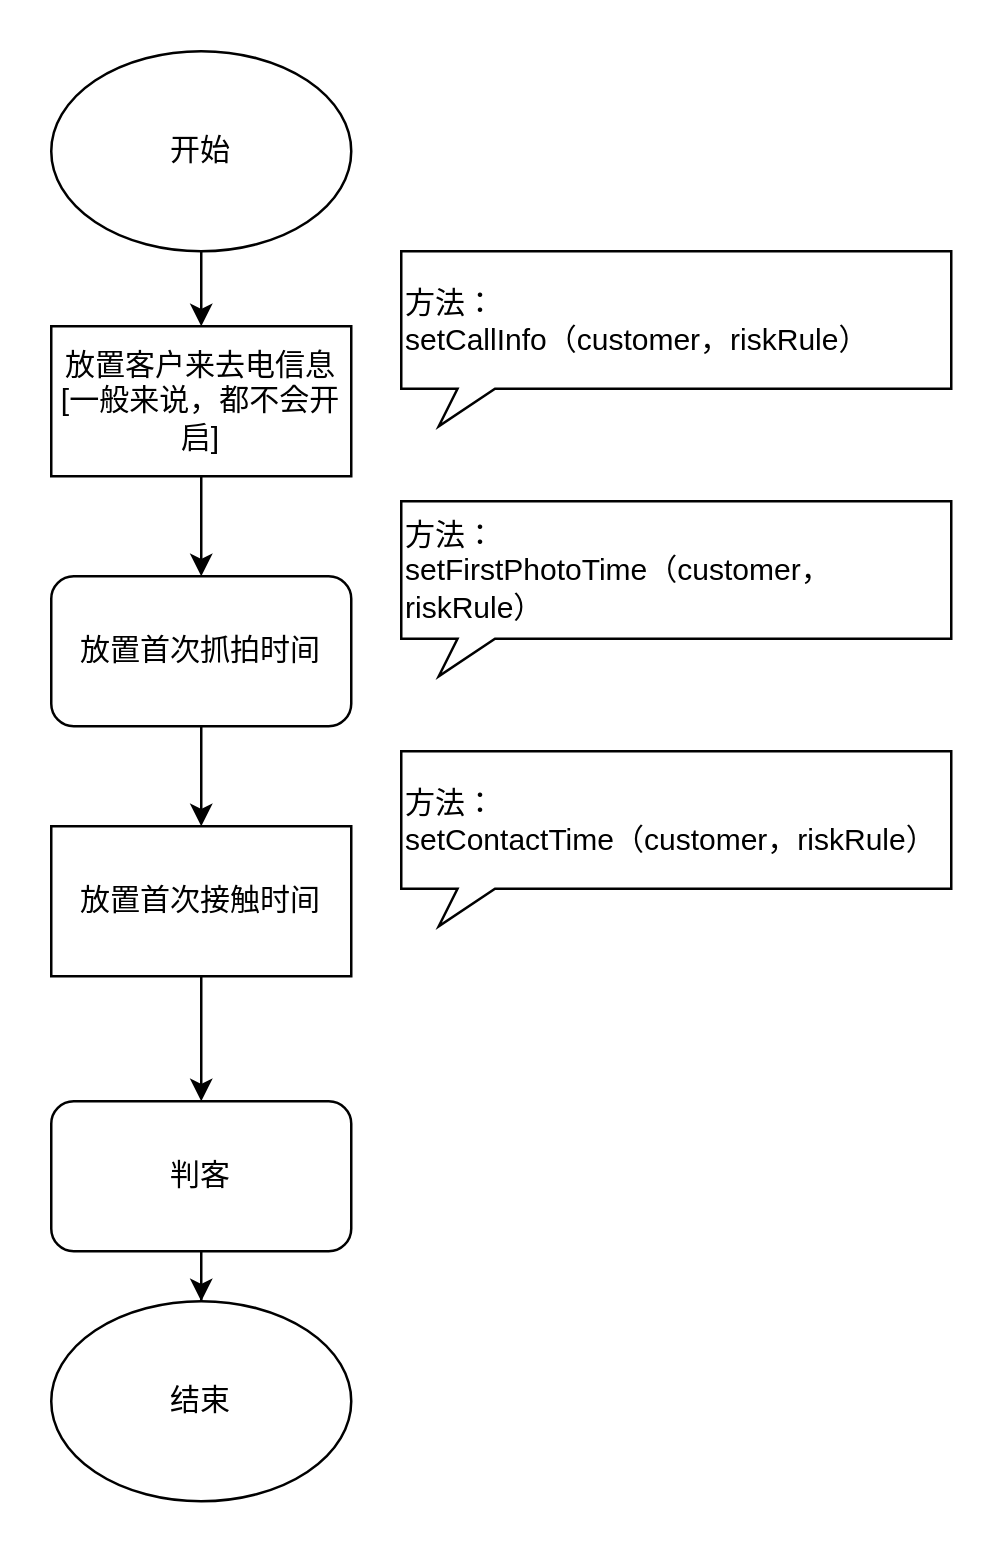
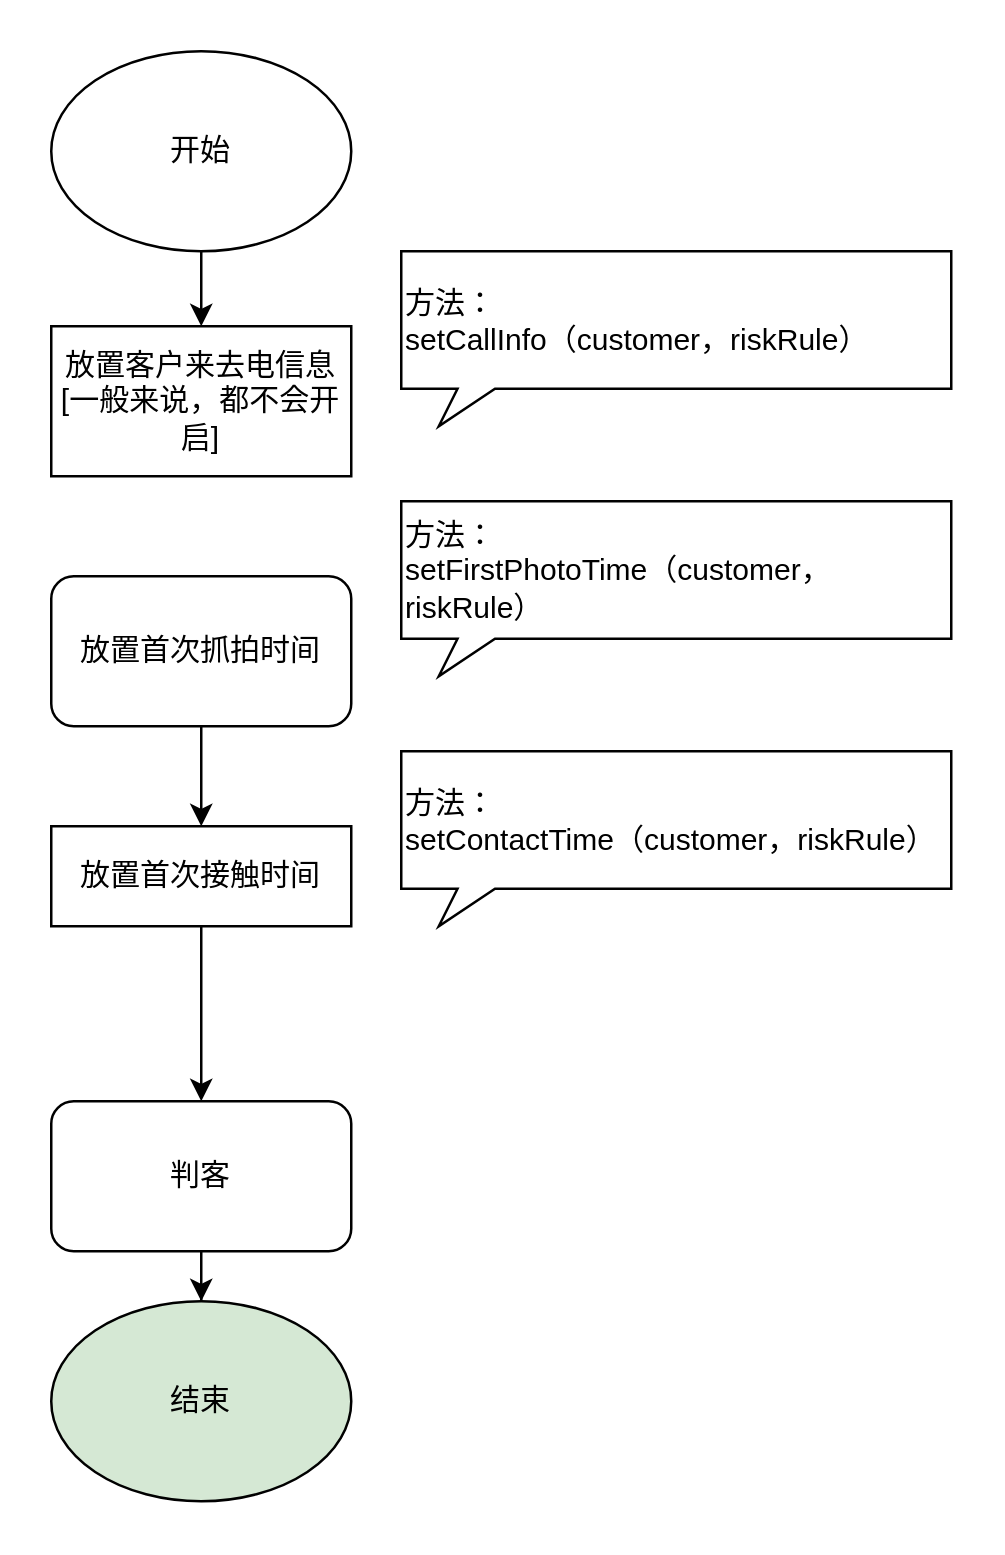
(201, 518) -> none
(201, 901) -> (201, 876)
(201, 1401) -> (201, 1401)
